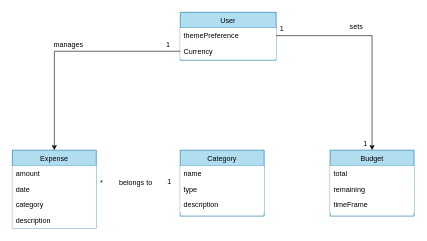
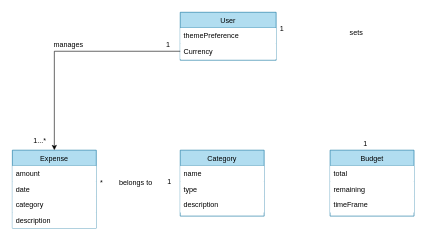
(357, 27) -> (357, 33)
(325, 36) -> none
none -> (40, 141)
